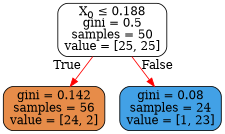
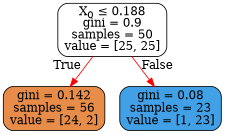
(112, 23) -> (112, 23)
(171, 108) -> (171, 108)
